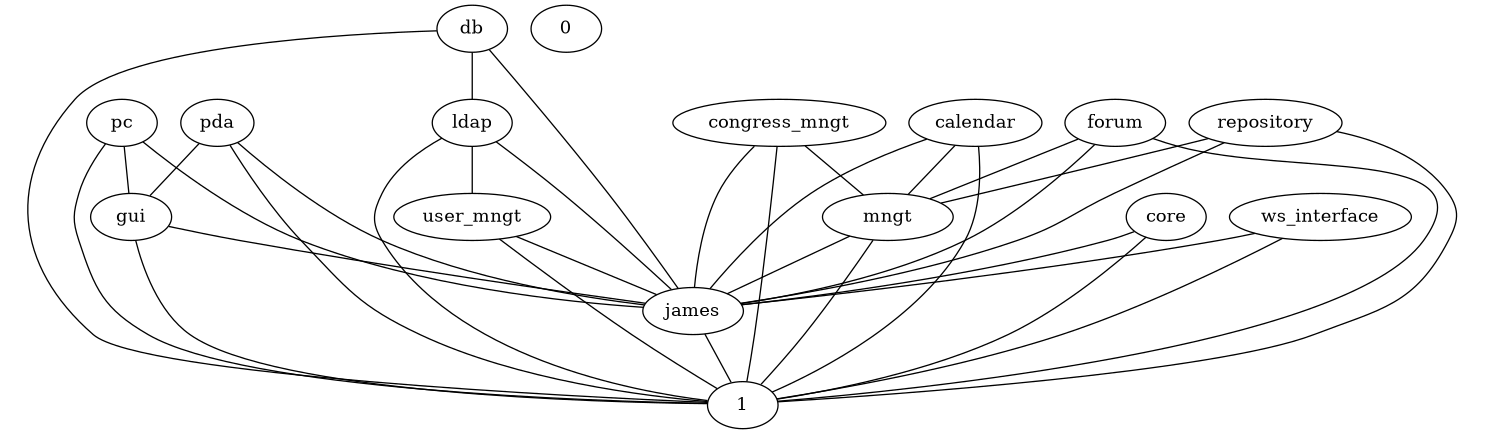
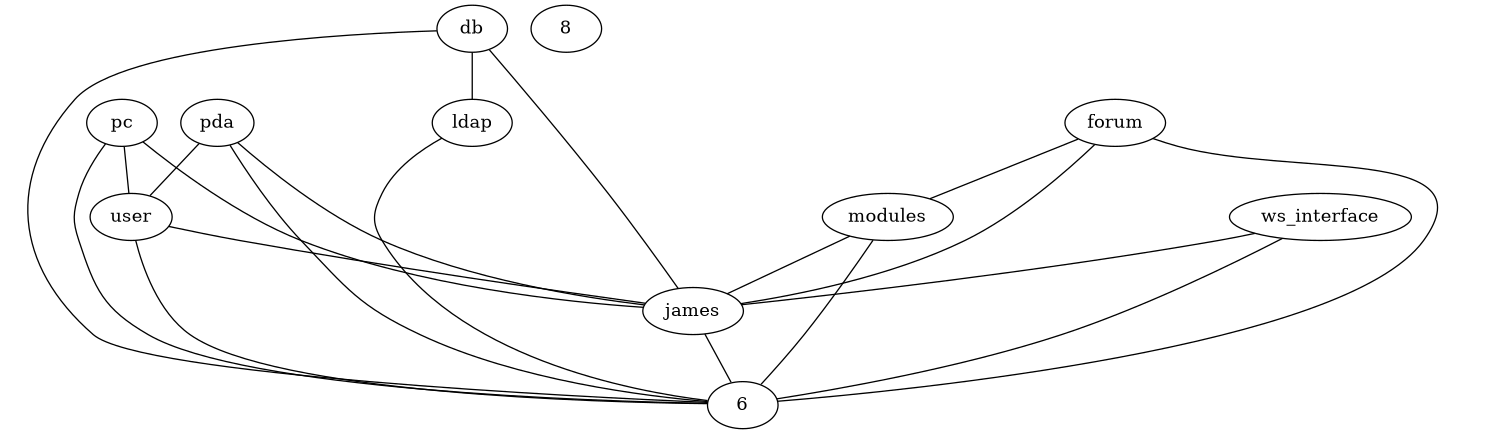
(566, 29) -> (566, 29)
(779, 123) -> none
(975, 123) -> none
(1266, 123) -> none
(586, 213) -> none
(131, 217) -> (131, 217)
(472, 217) -> none
(888, 217) -> (888, 217)
(1166, 217) -> none
(743, 405) -> (743, 405)
